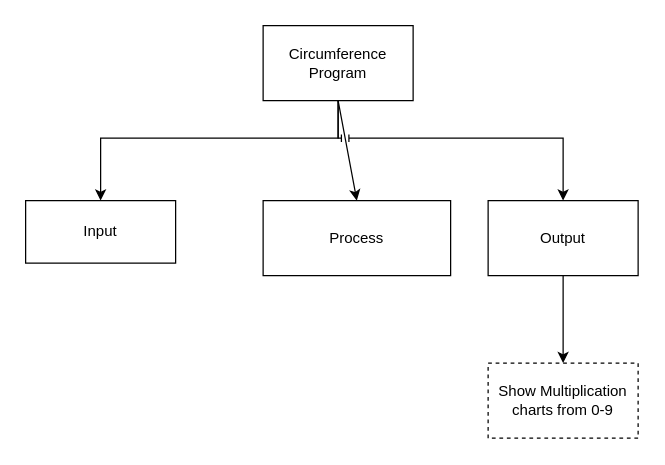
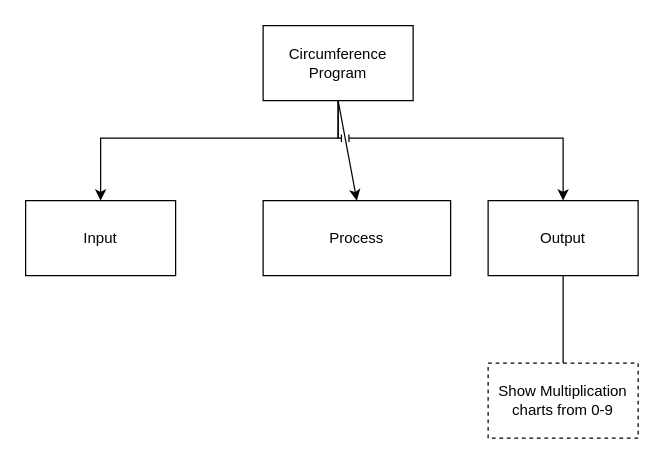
(101, 232) -> (101, 238)
(563, 353) -> (563, 356)
